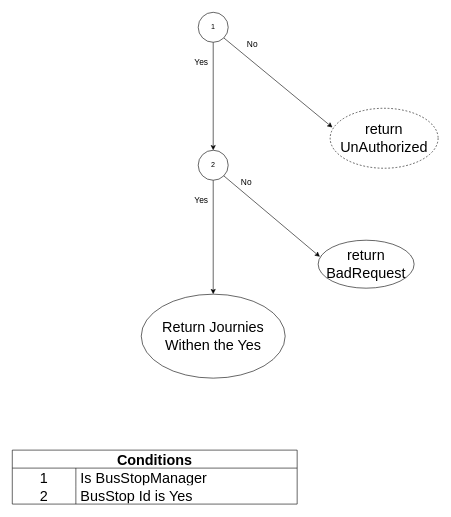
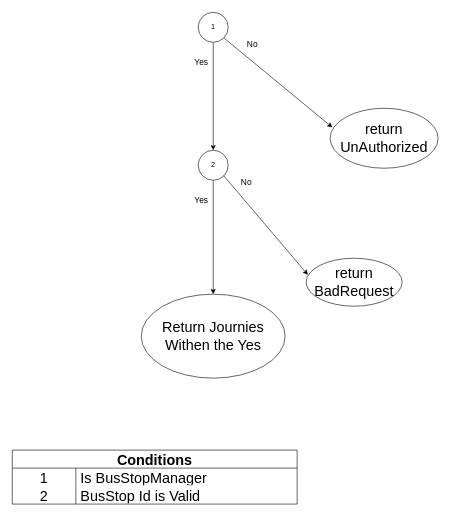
(384, 138) -> (384, 138)
(366, 264) -> (354, 282)
(142, 495) -> (146, 495)
